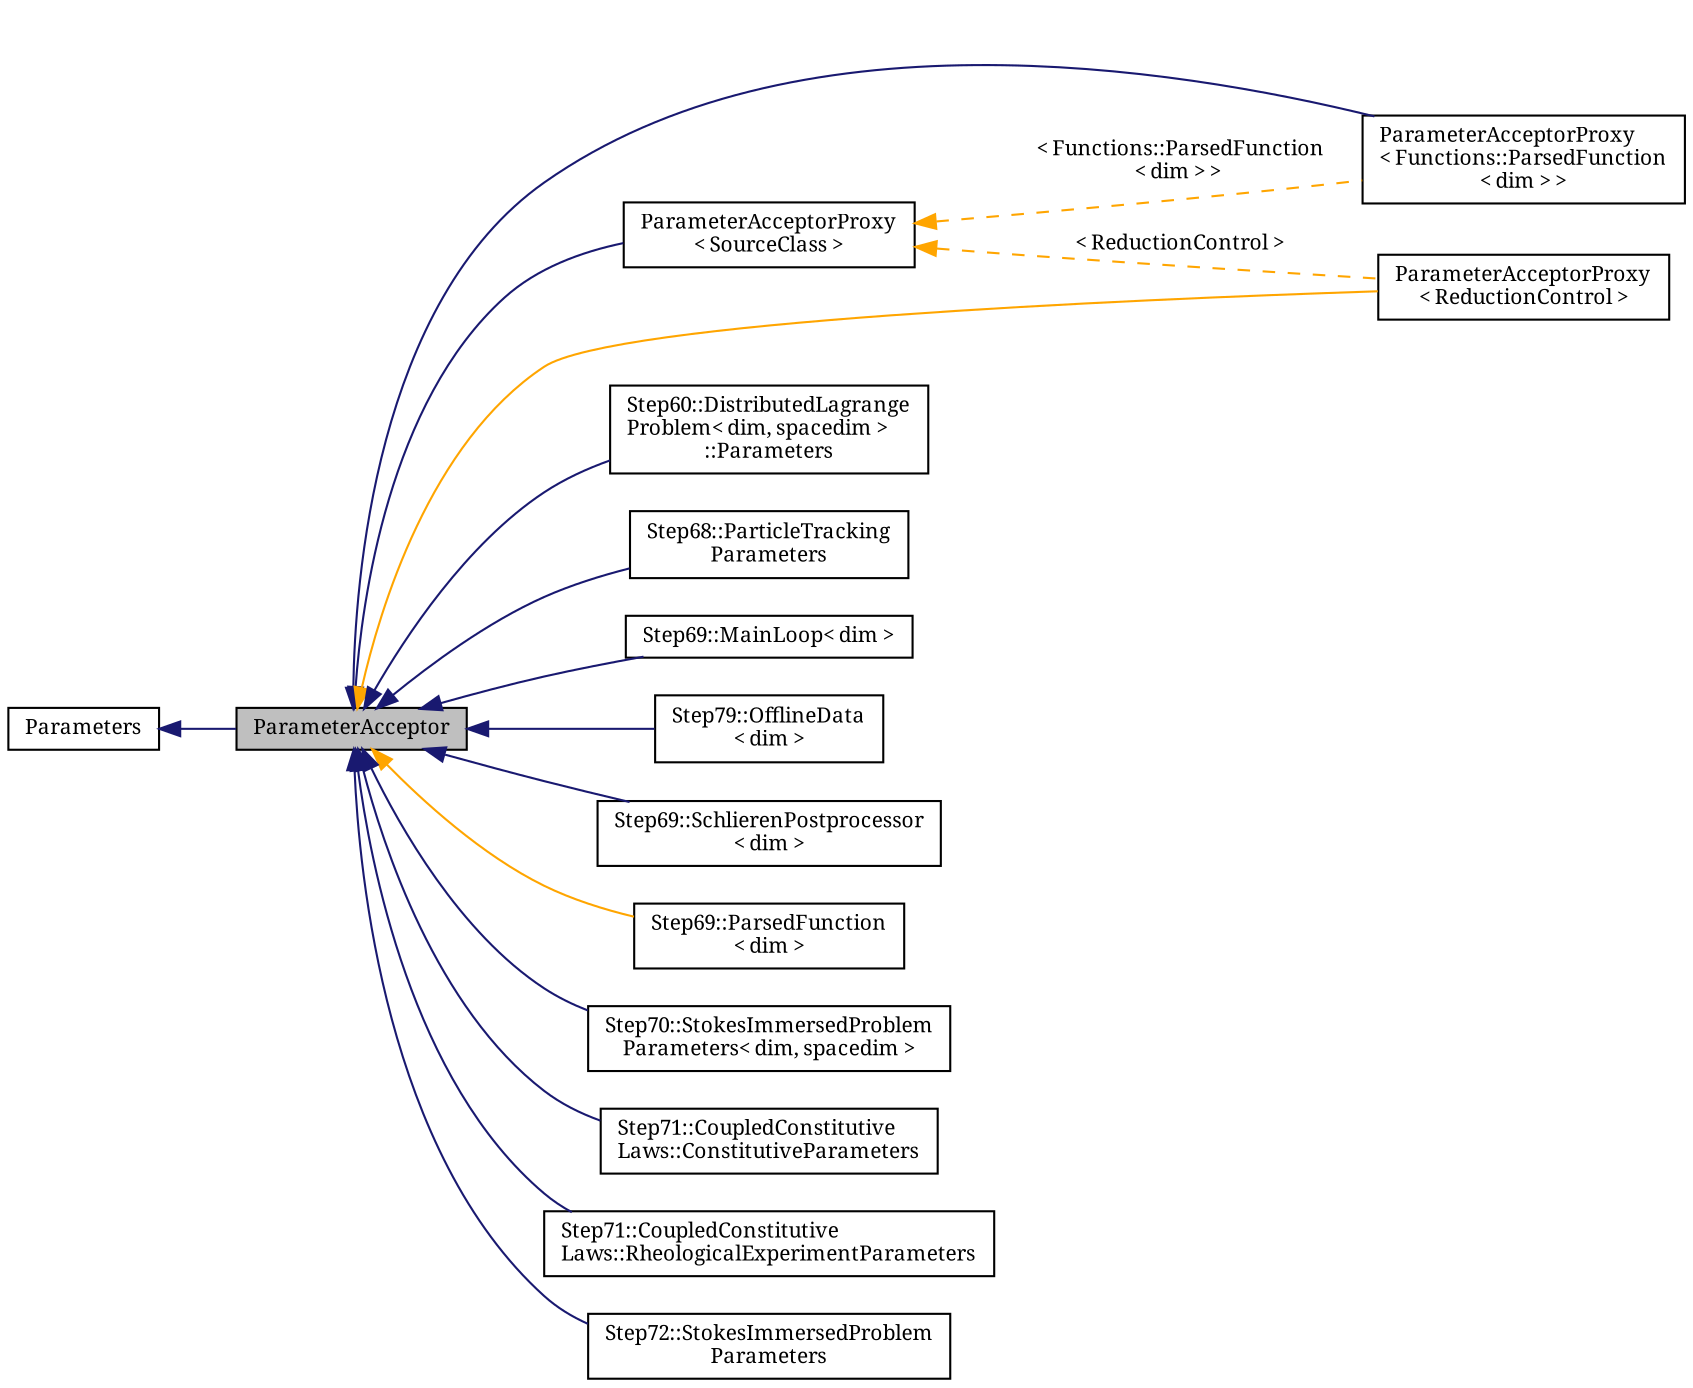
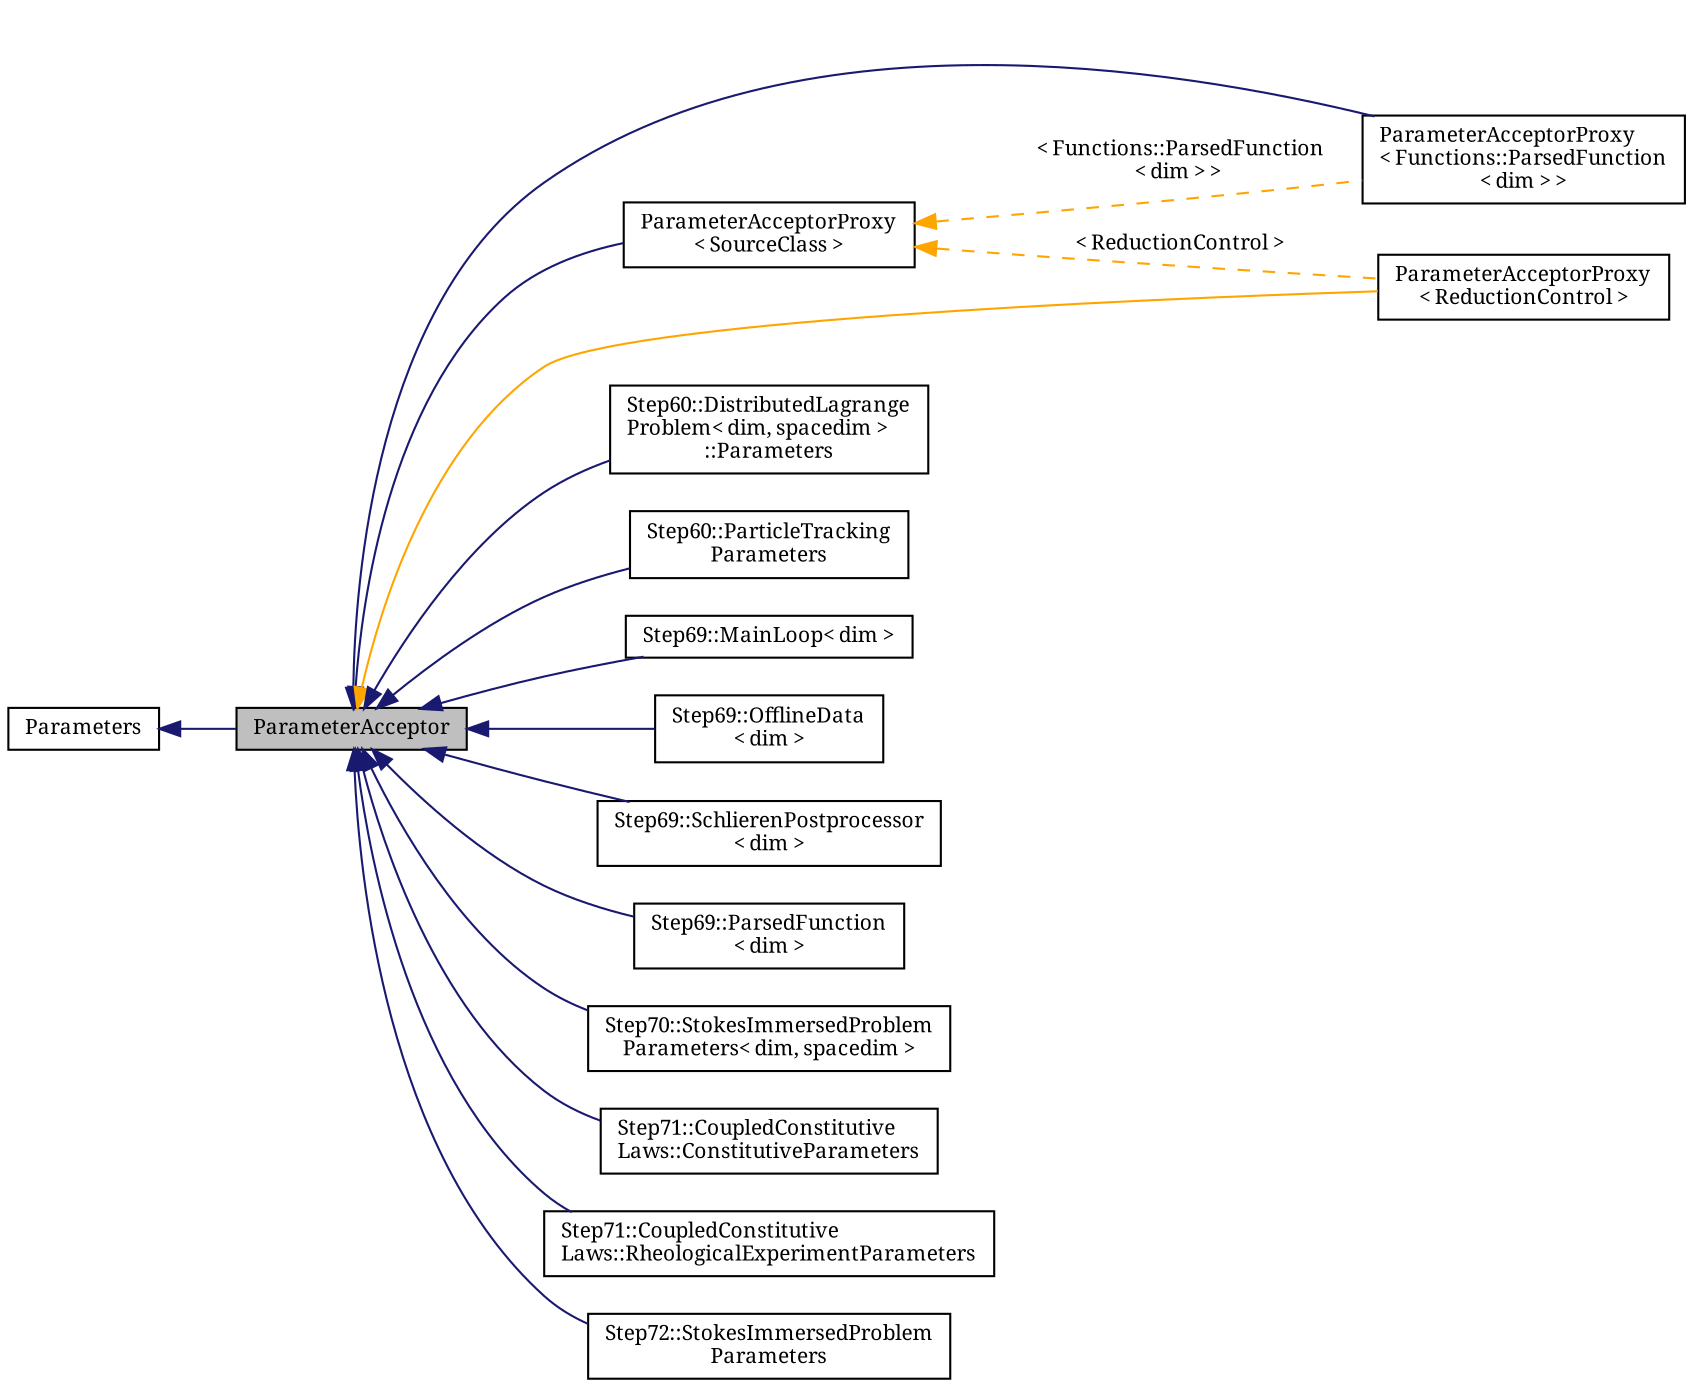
(769, 545) -> (769, 545)
(769, 729) -> (769, 729)
(499, 859) -> (499, 859)
